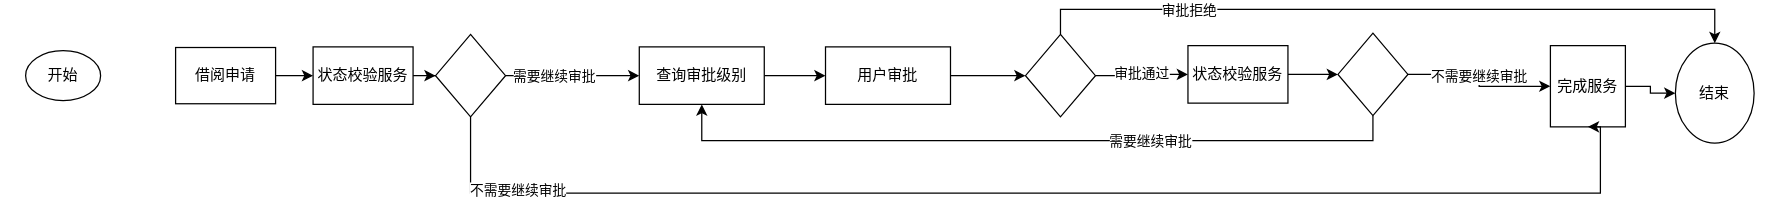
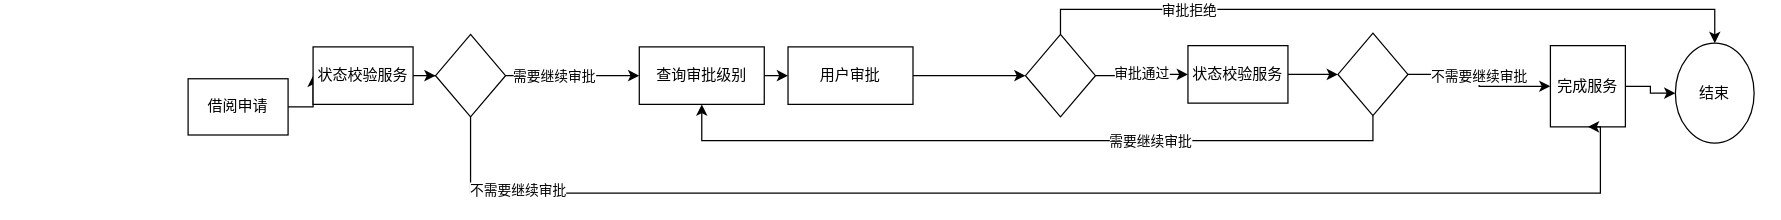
(63, 76) -> none
(226, 76) -> (238, 107)
(888, 76) -> (851, 76)
